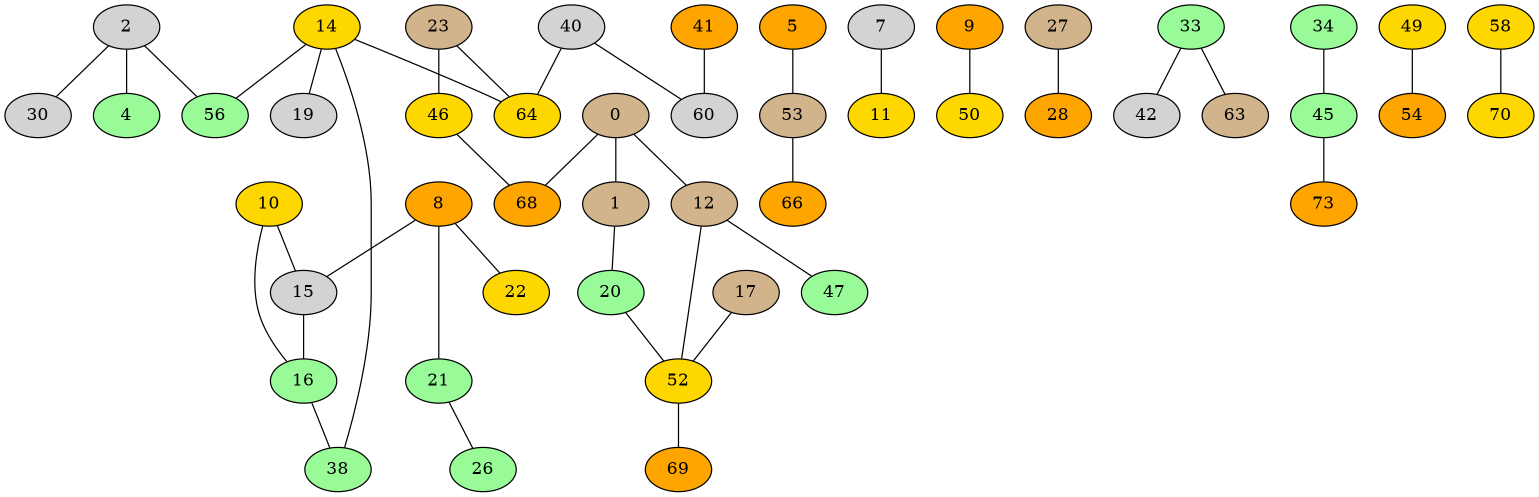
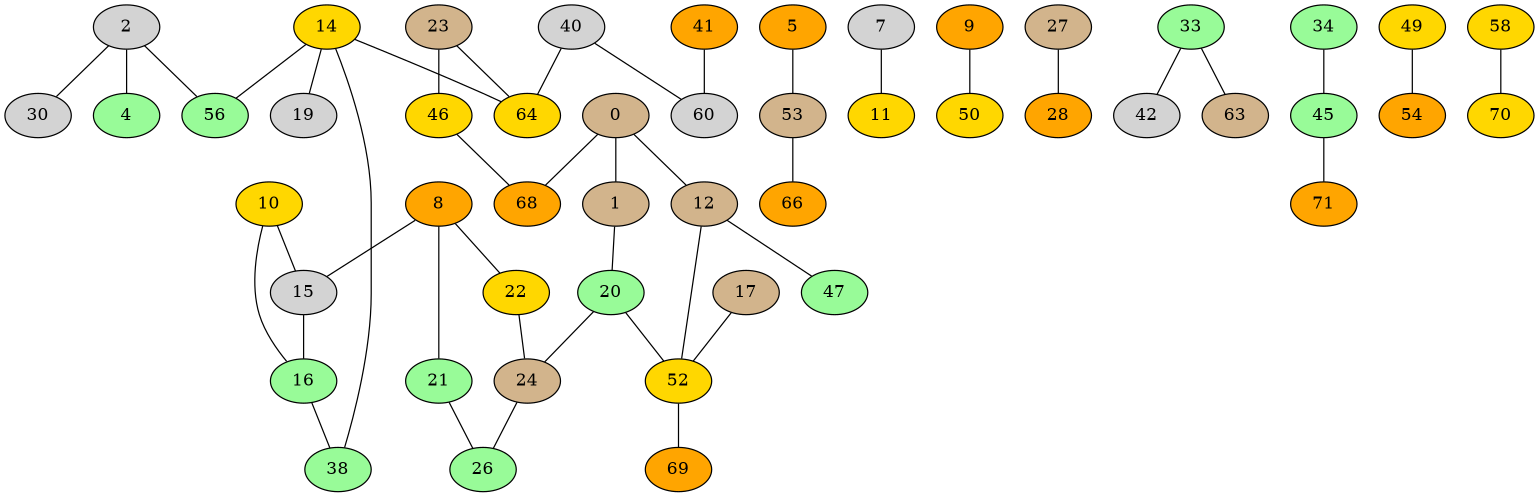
(1324, 204) -> (1324, 204)
none -> (527, 381)
